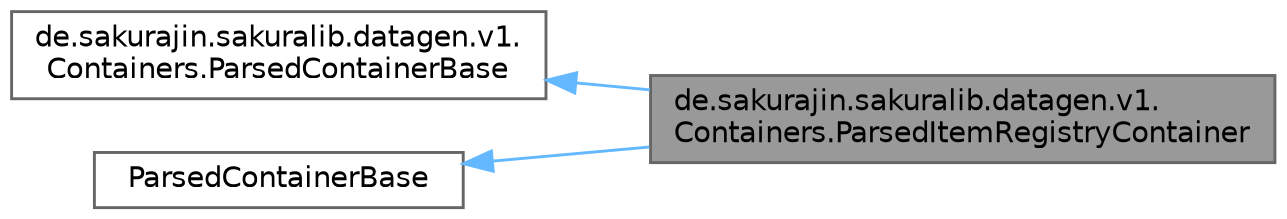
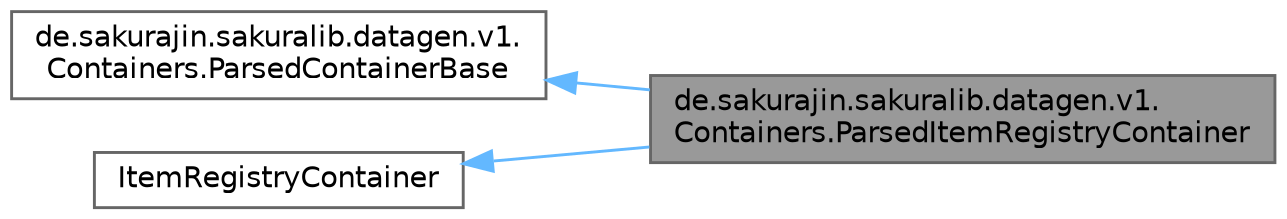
(279, 180) -> (279, 180)
